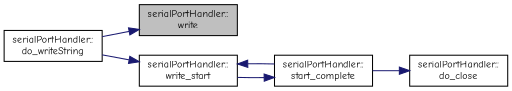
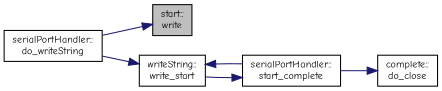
(188, 20) -> (172, 20)
(188, 71) -> (172, 71)
(459, 71) -> (408, 71)
